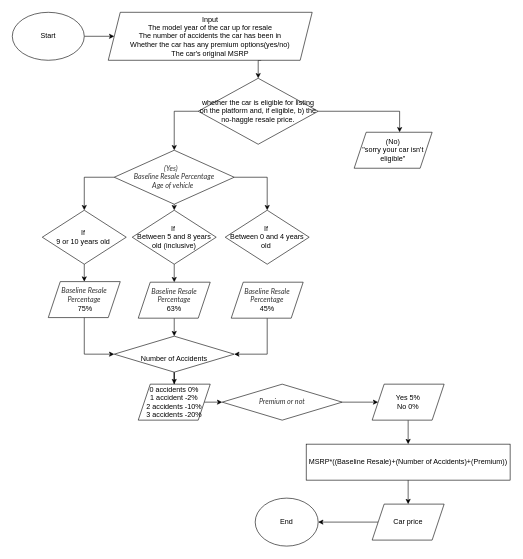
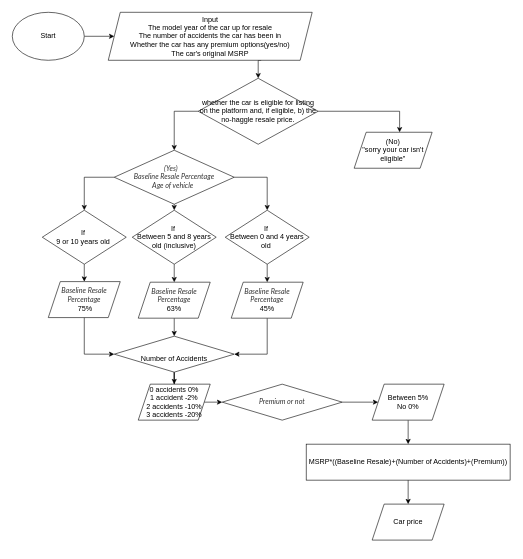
none -> (267, 276)
(408, 402) -> (408, 402)
(287, 522) -> none
(323, 522) -> none
